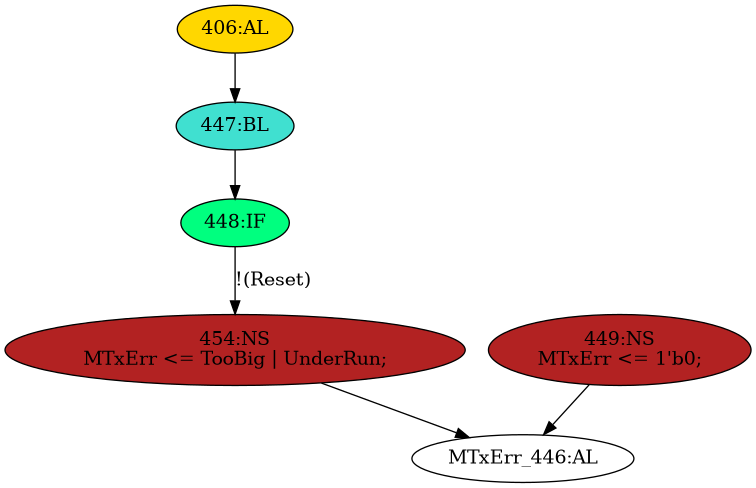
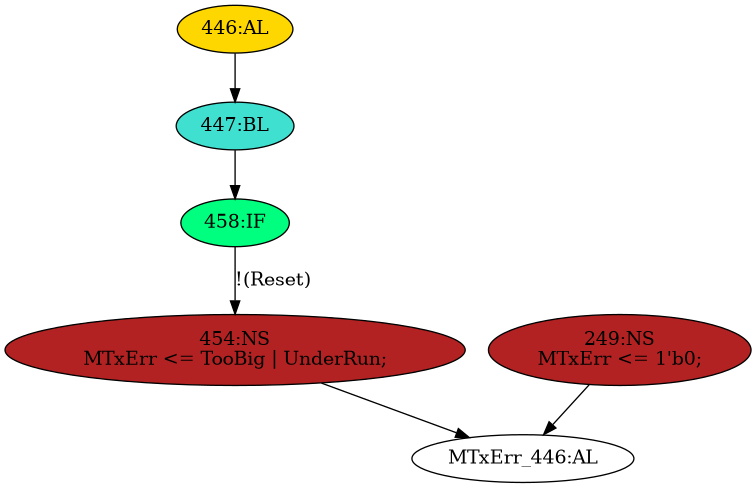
(235, 29) -> (235, 29)
(235, 223) -> (235, 223)
(620, 350) -> (620, 350)
